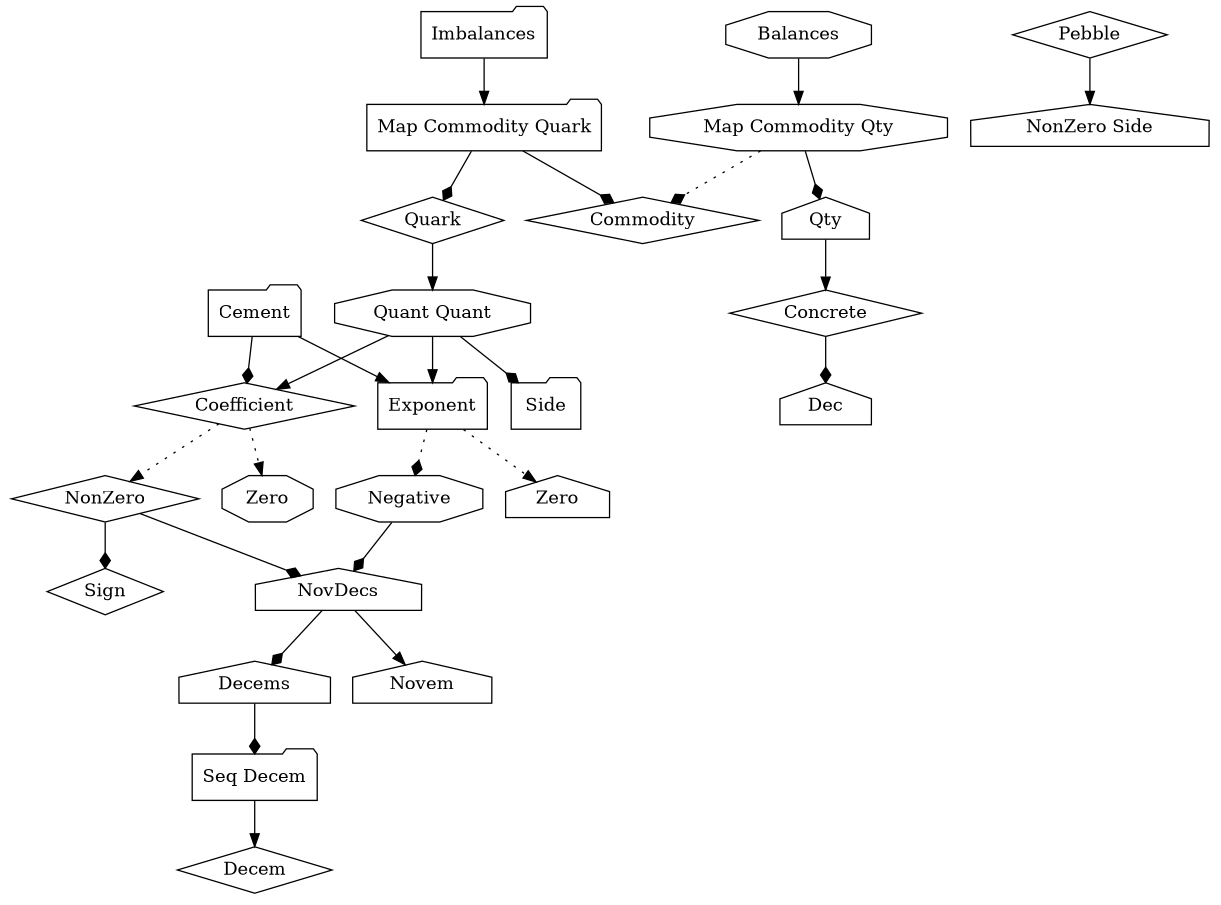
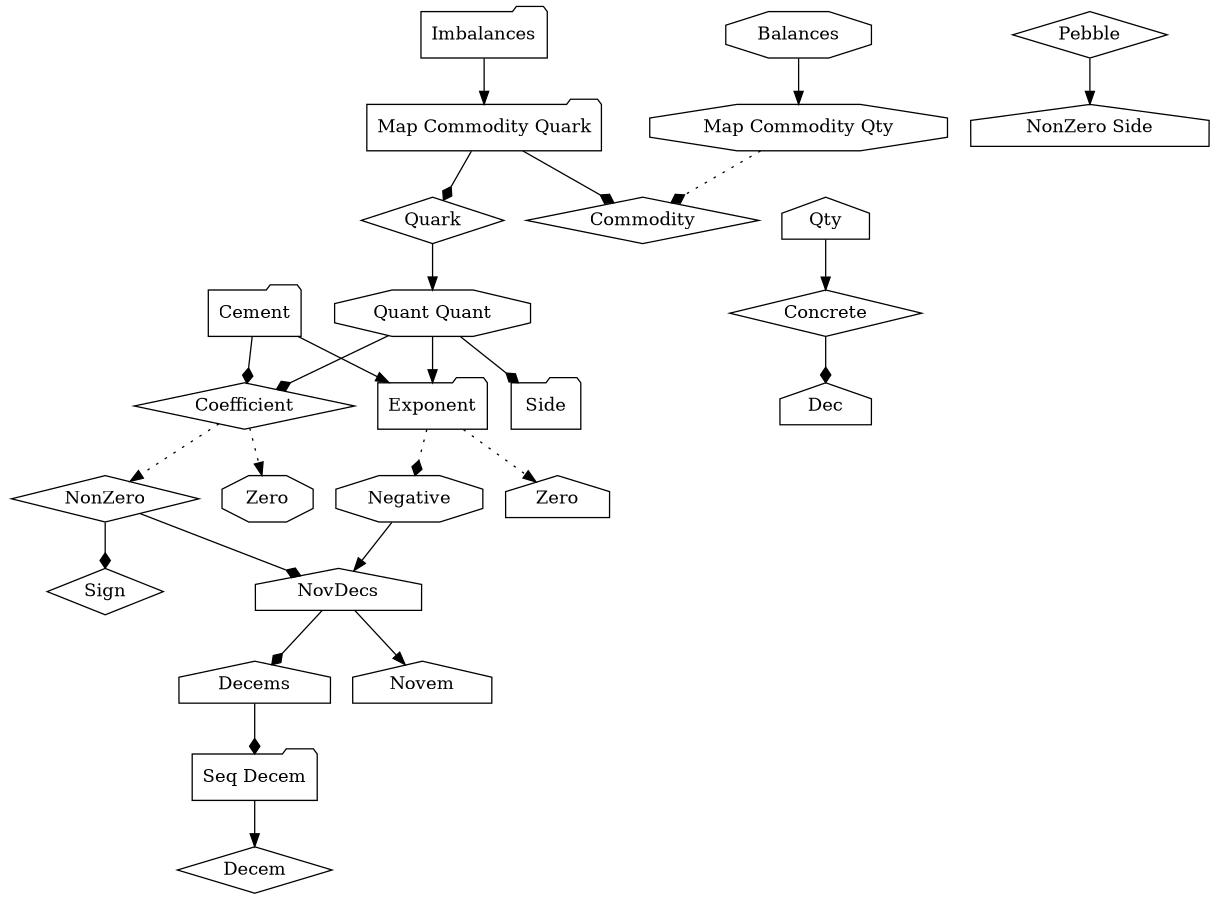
(810, 167) -> none
(331, 363) -> (331, 363)
(377, 541) -> (377, 541)
